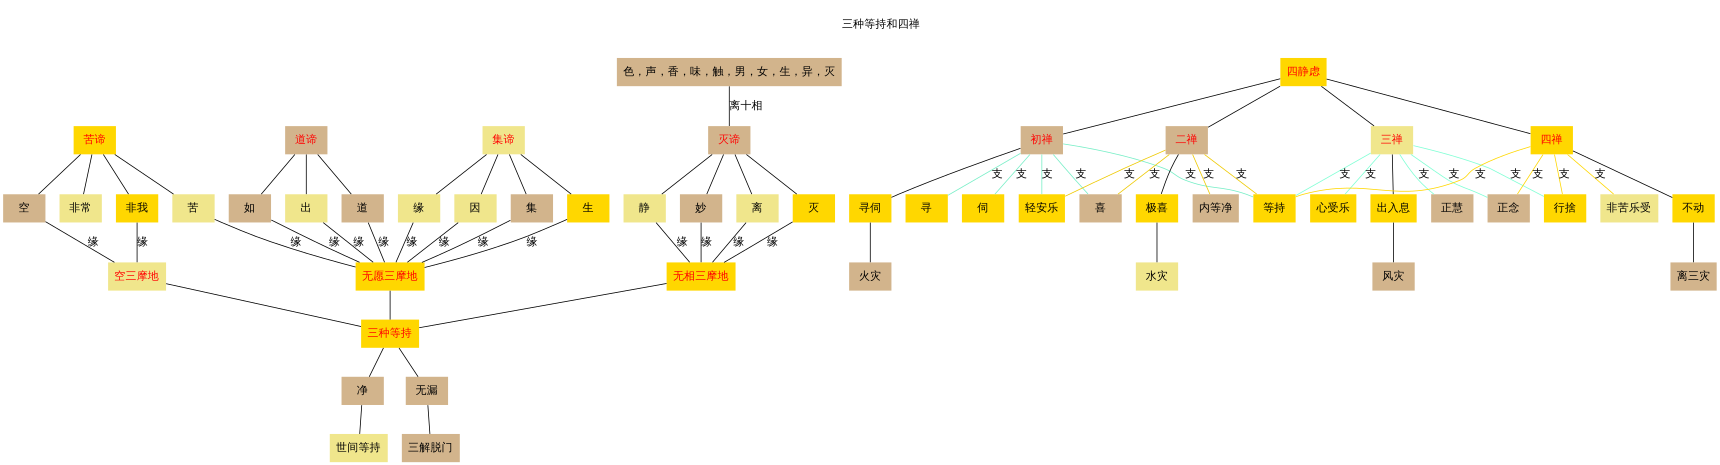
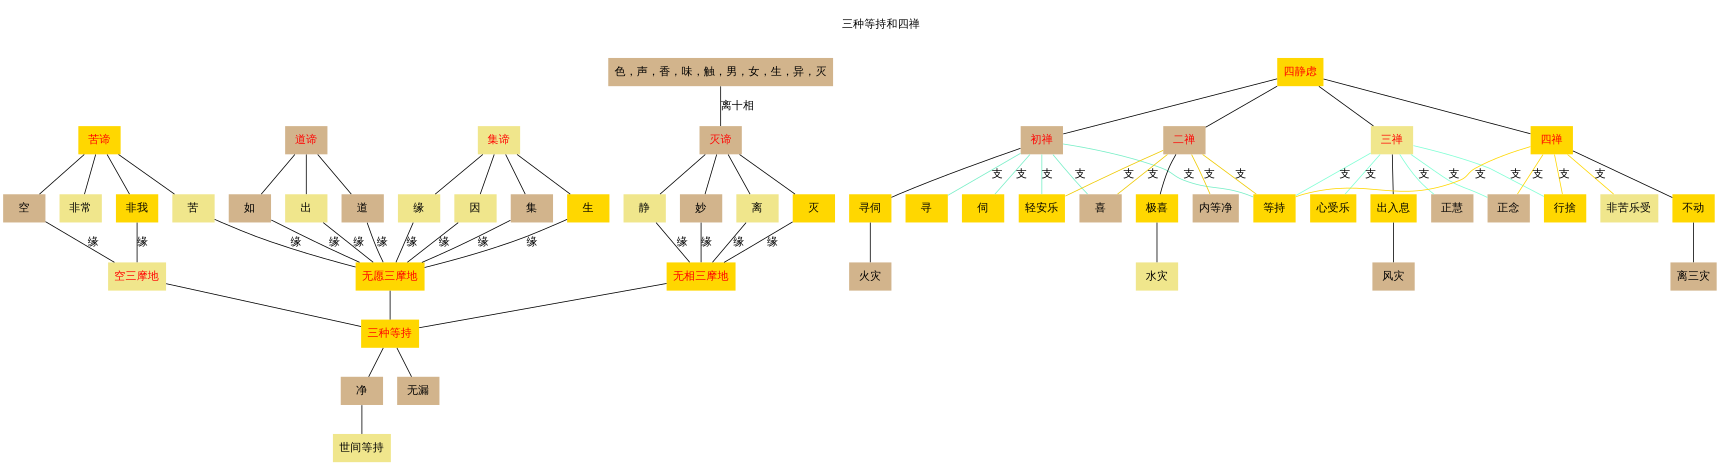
(431, 448) -> none
